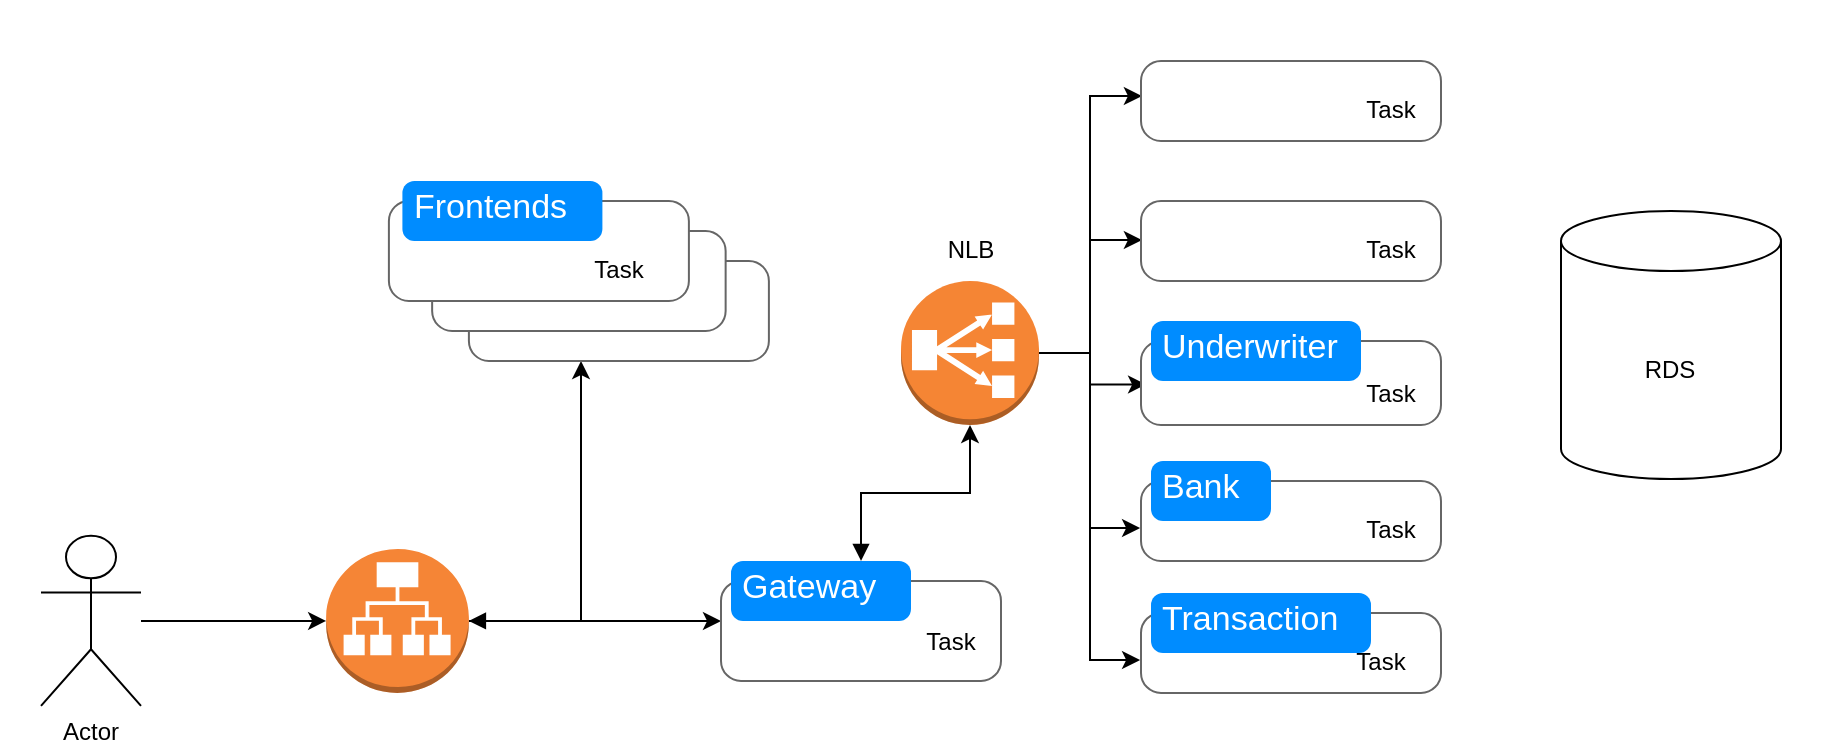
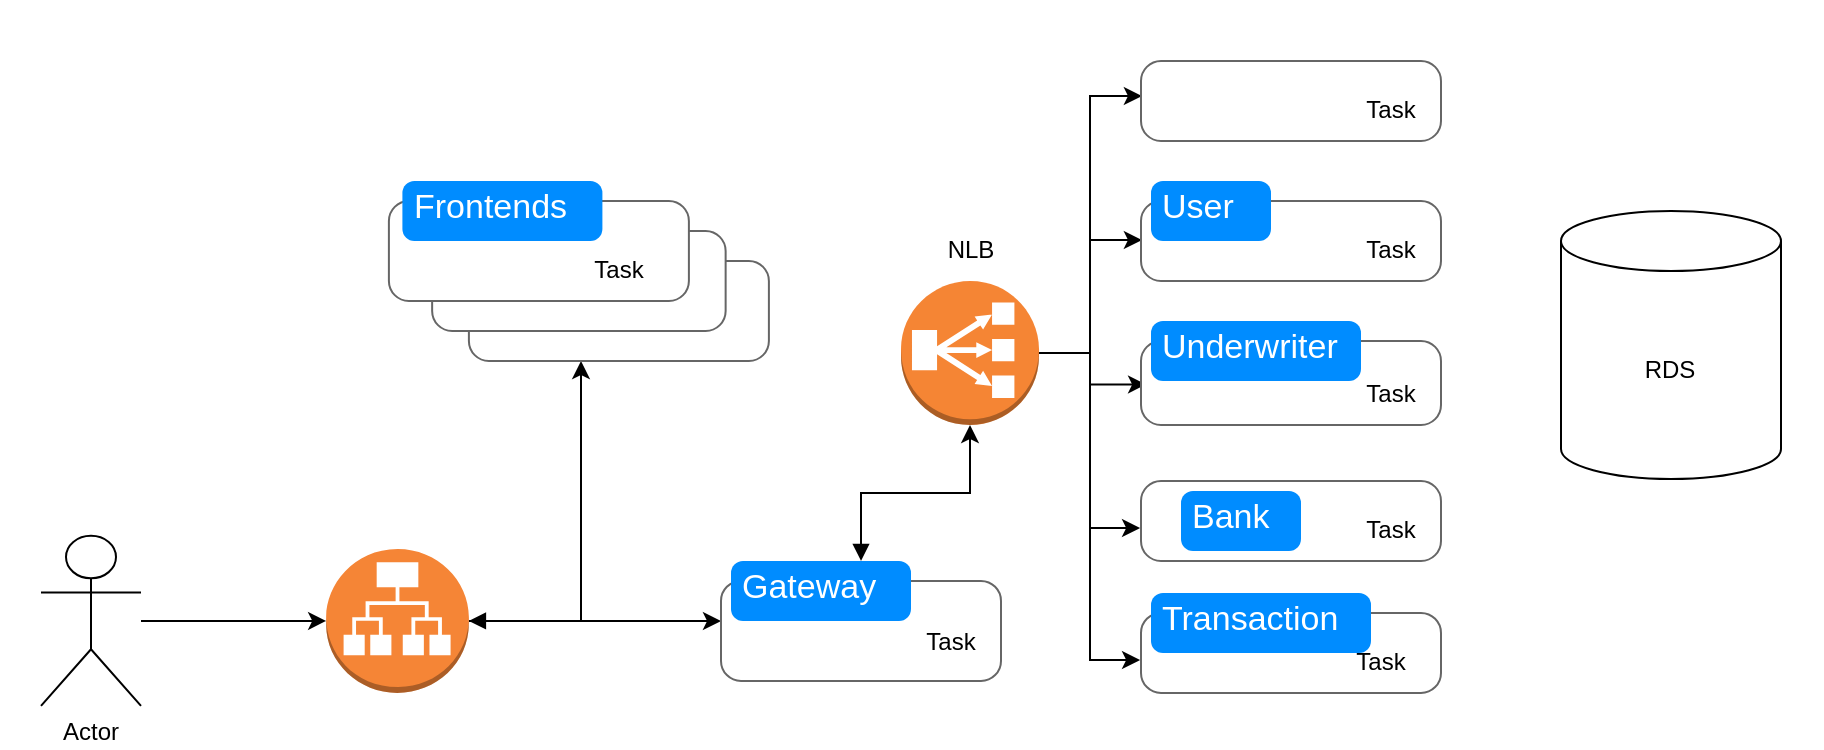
none -> (1211, 211)
(1211, 491) -> (1241, 521)
